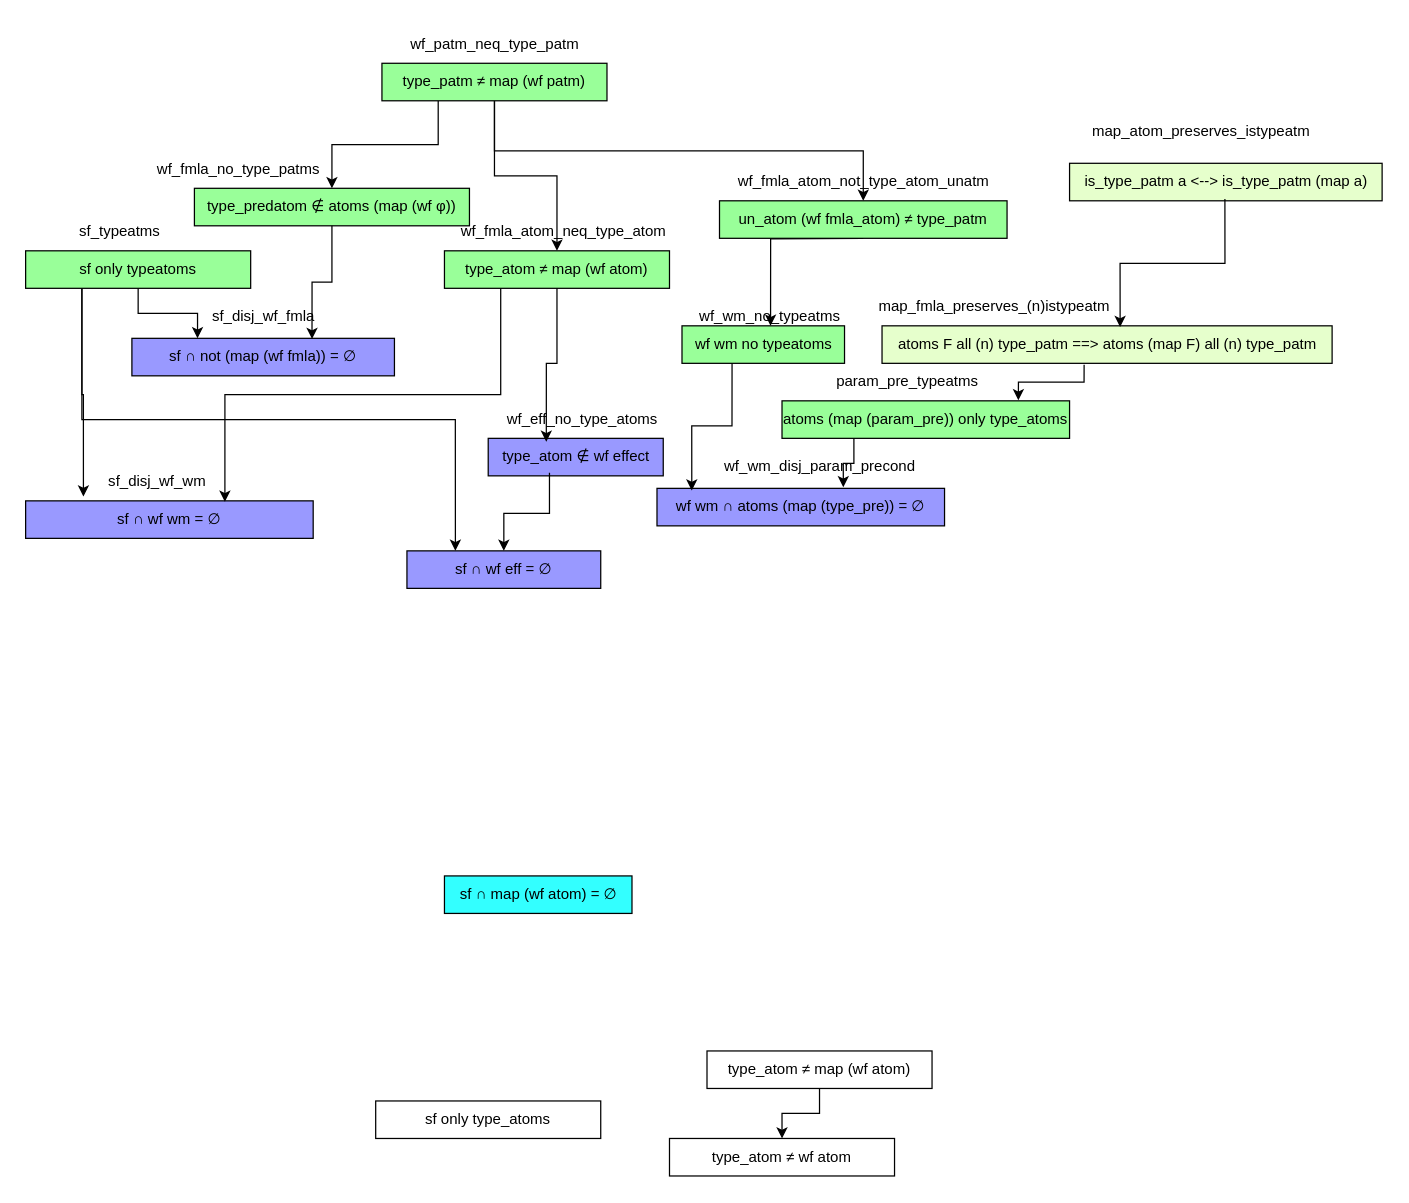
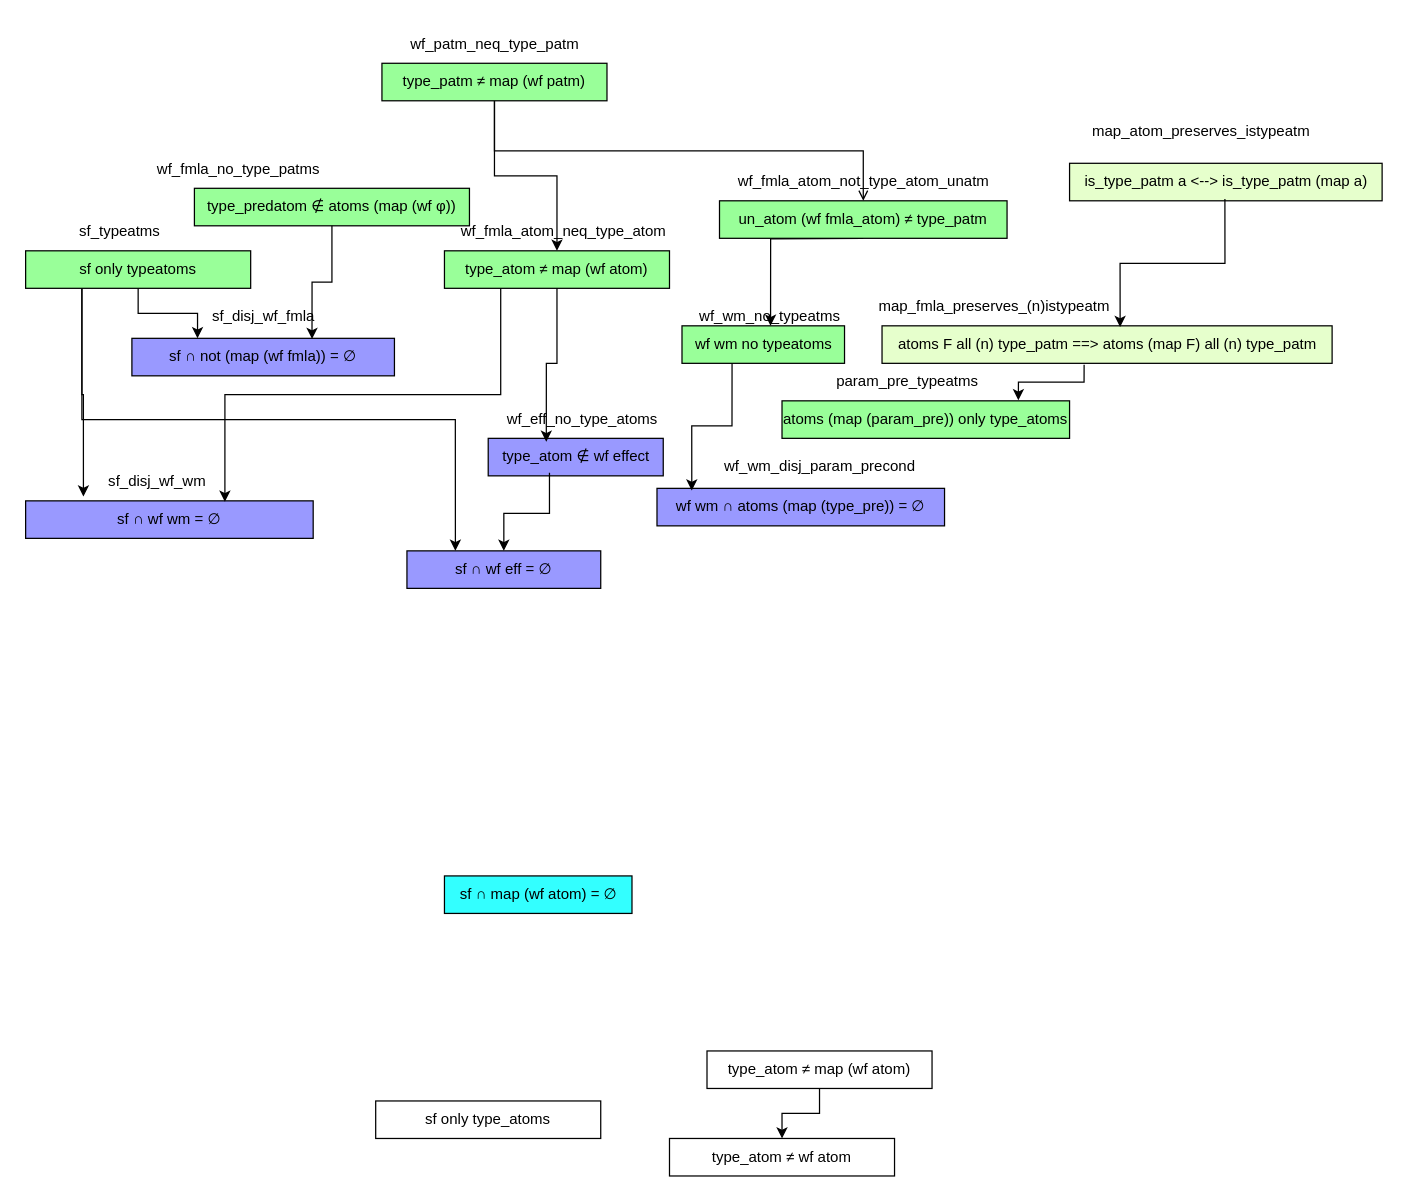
(389, 144) -> none
(863, 191) -> (863, 193)
(854, 463) -> none
